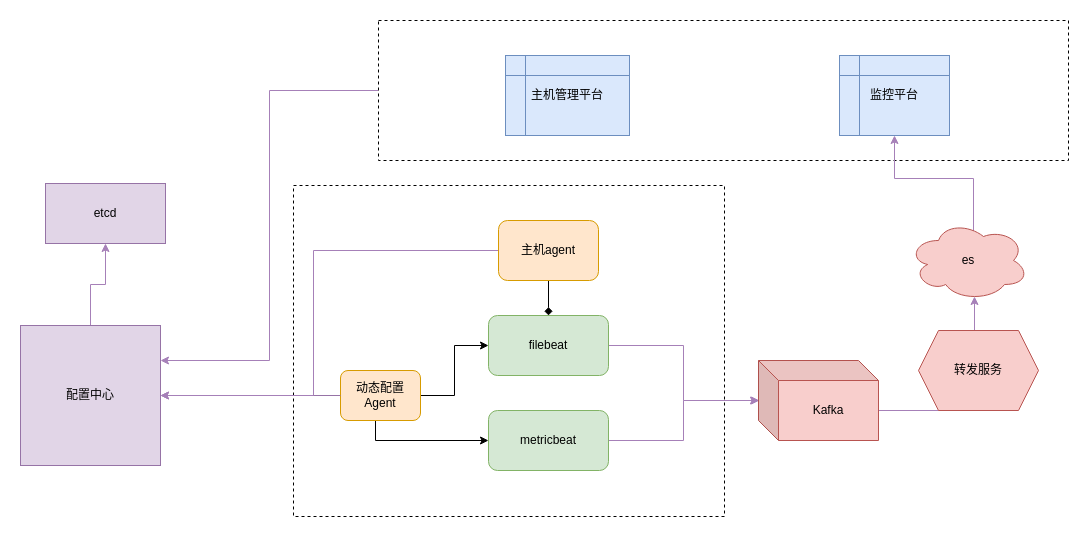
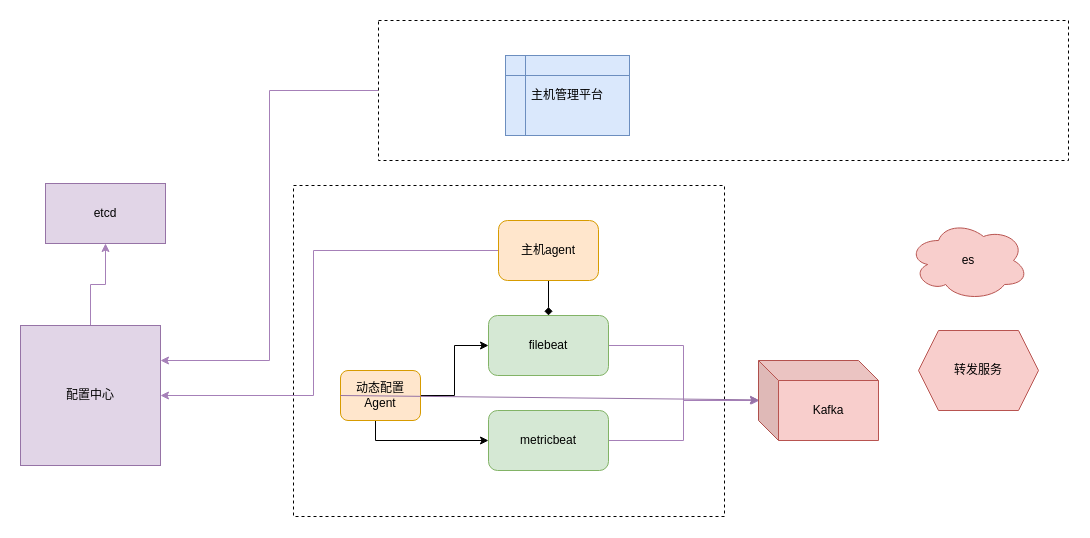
(895, 96) -> none
(943, 179) -> none
(327, 396) -> (559, 398)
(909, 411) -> none
